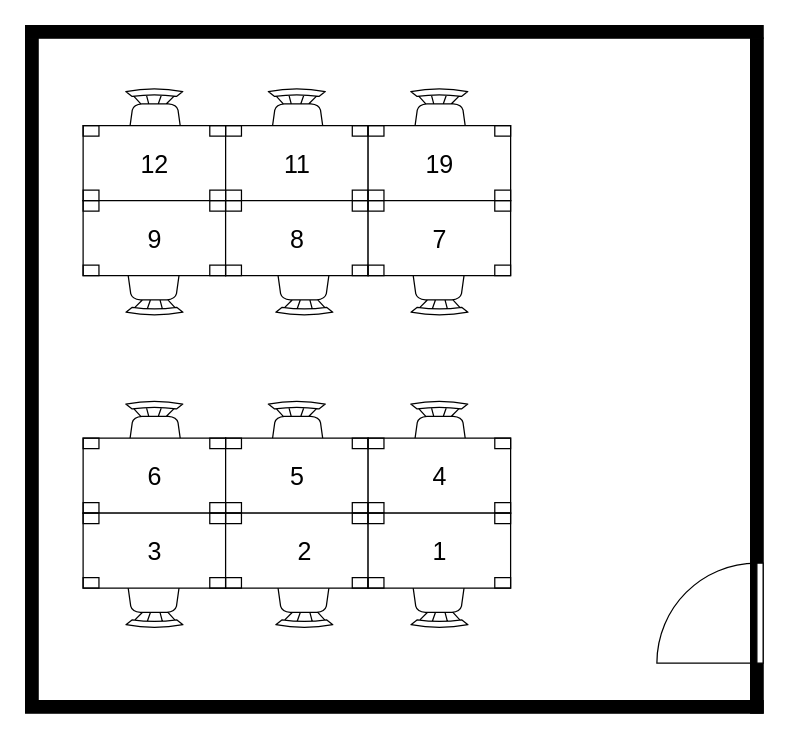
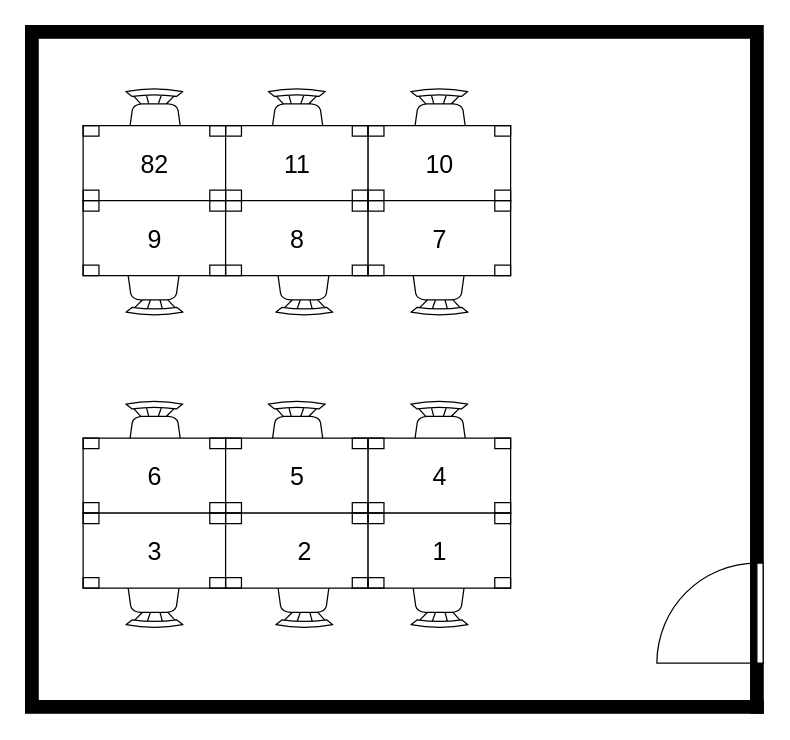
(155, 163) -> (155, 163)
(440, 163) -> (440, 163)
